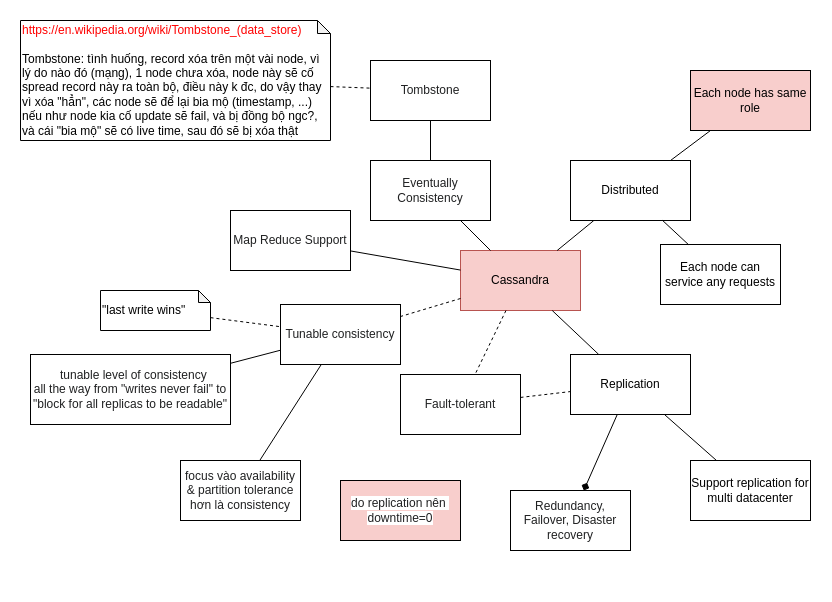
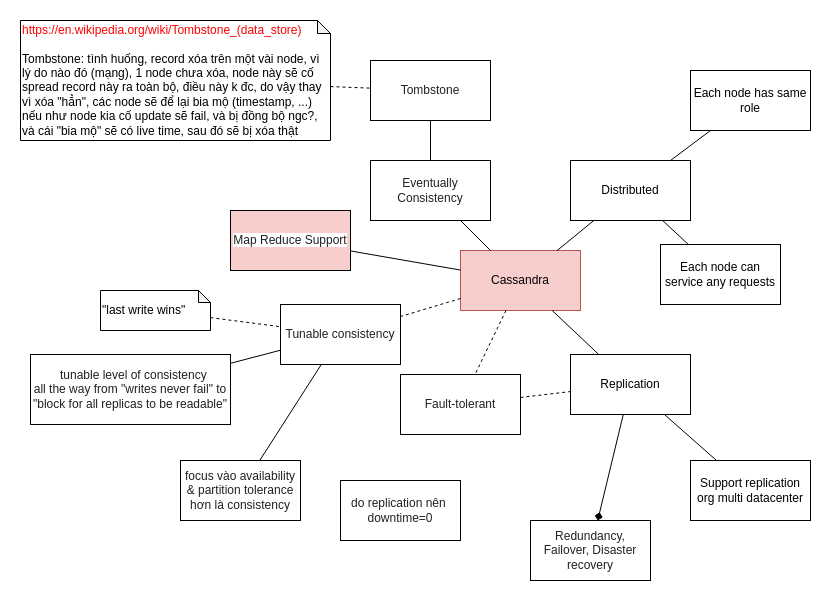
(751, 101) -> (751, 101)
(291, 241) -> (291, 241)
(751, 491) -> (751, 491)
(401, 511) -> (401, 511)
(571, 521) -> (591, 551)
